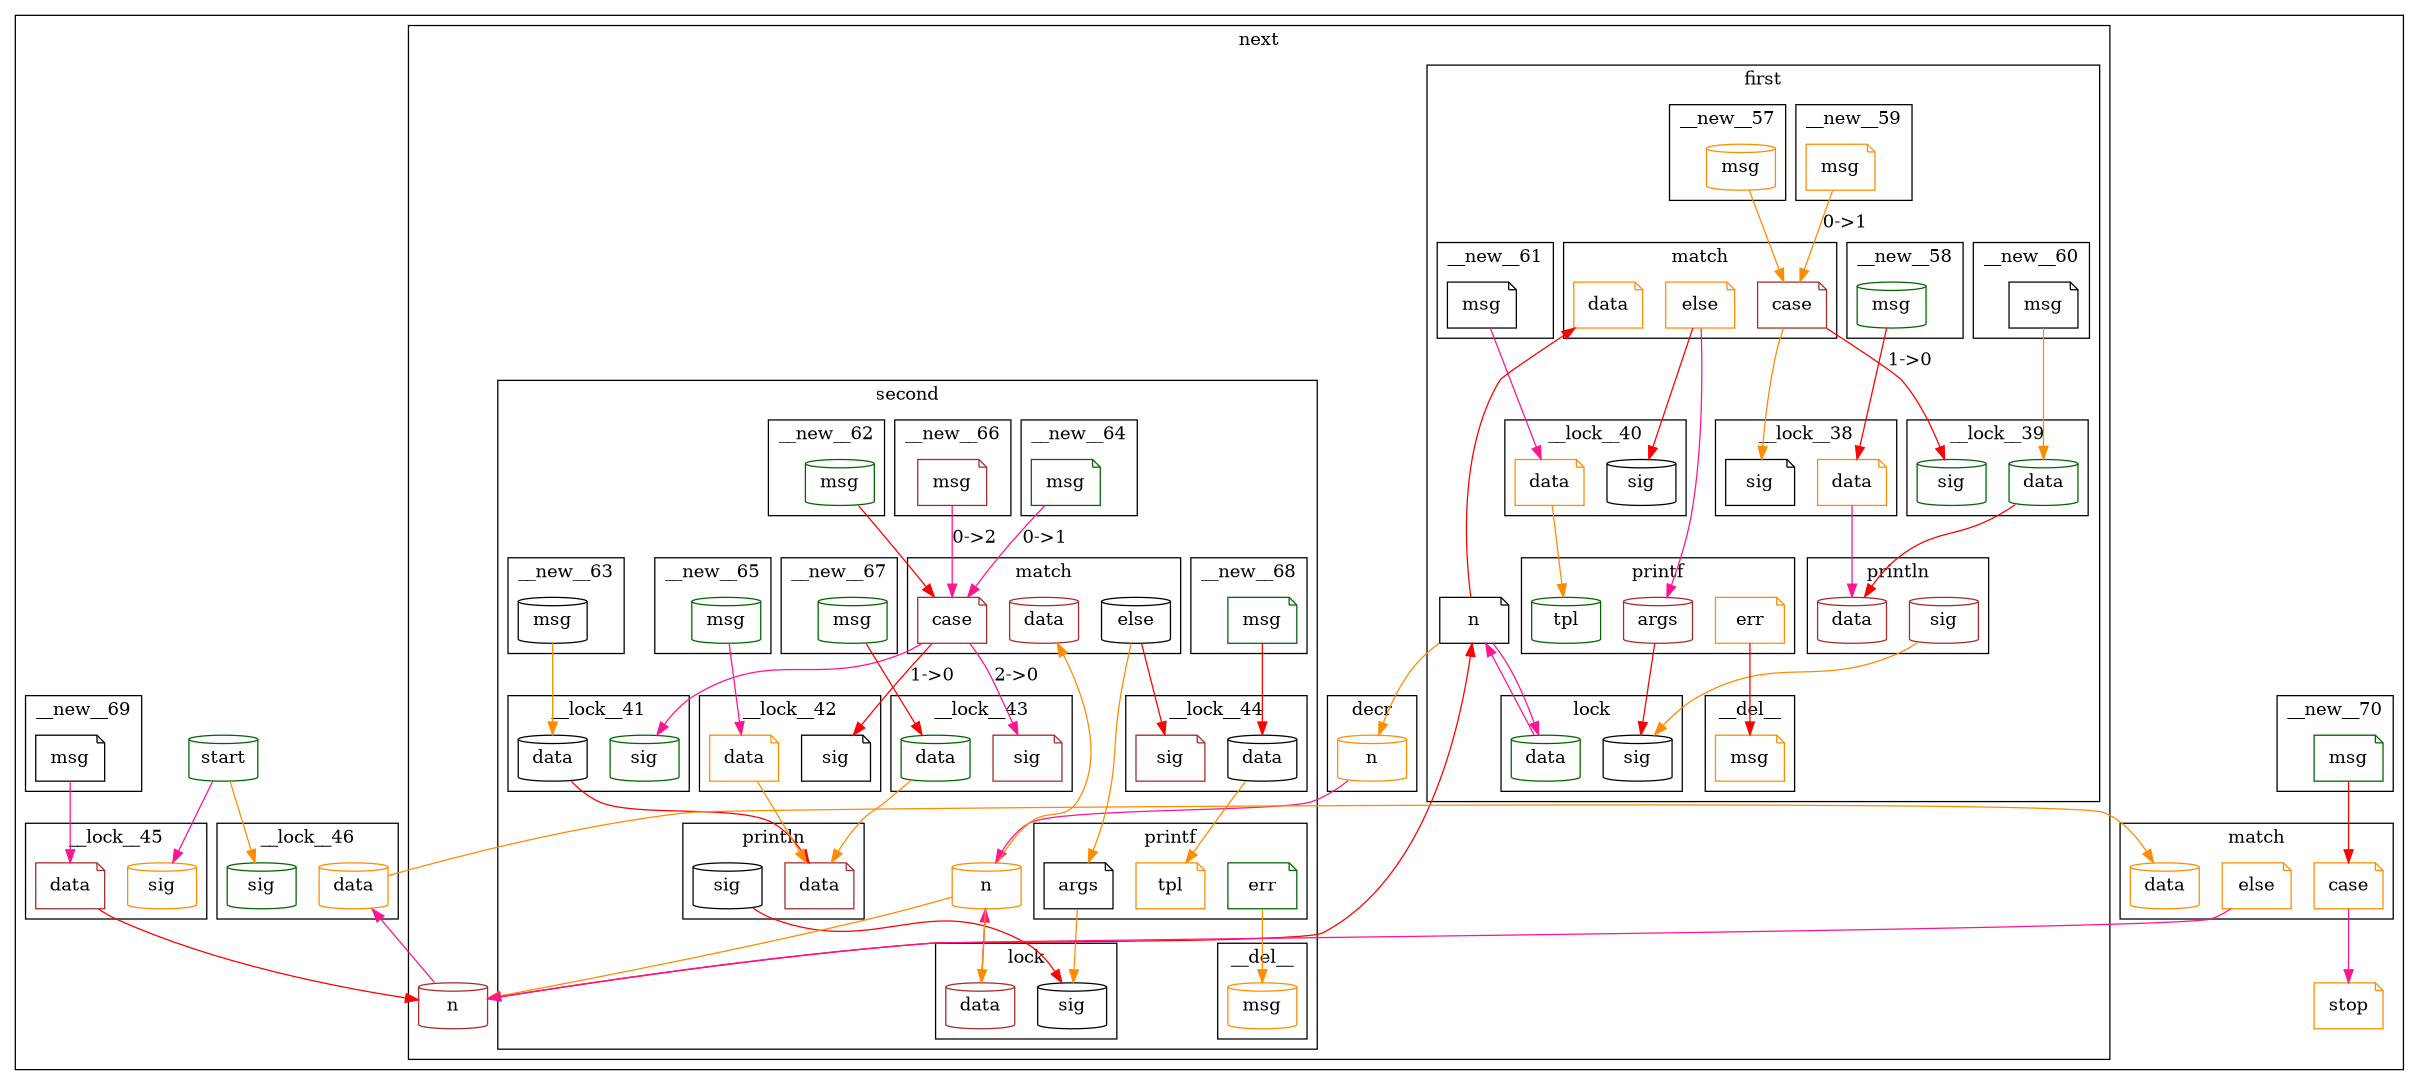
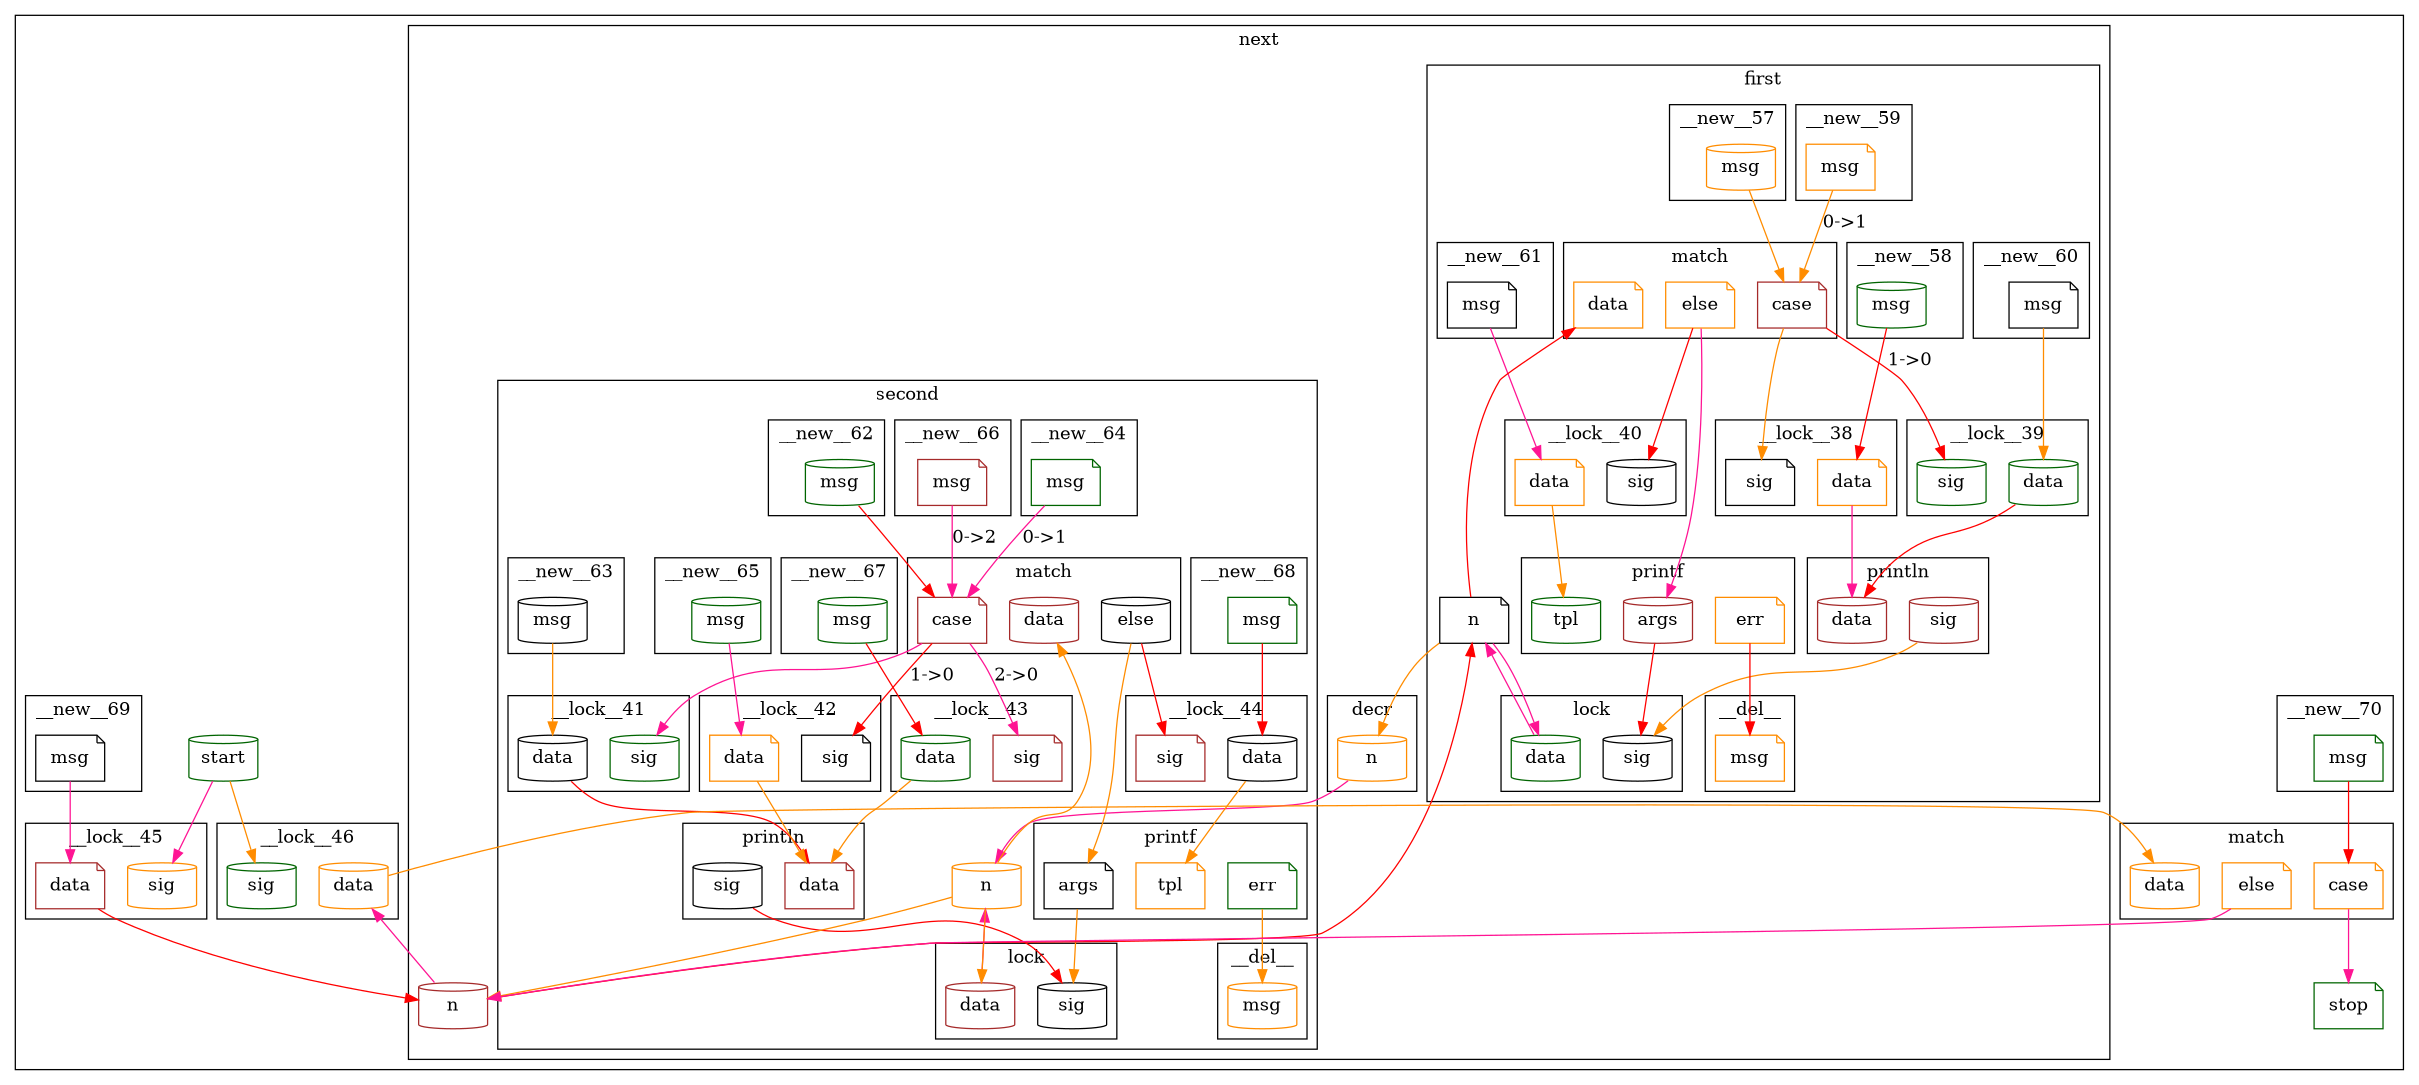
(2349, 1006) -> (2349, 1006)
